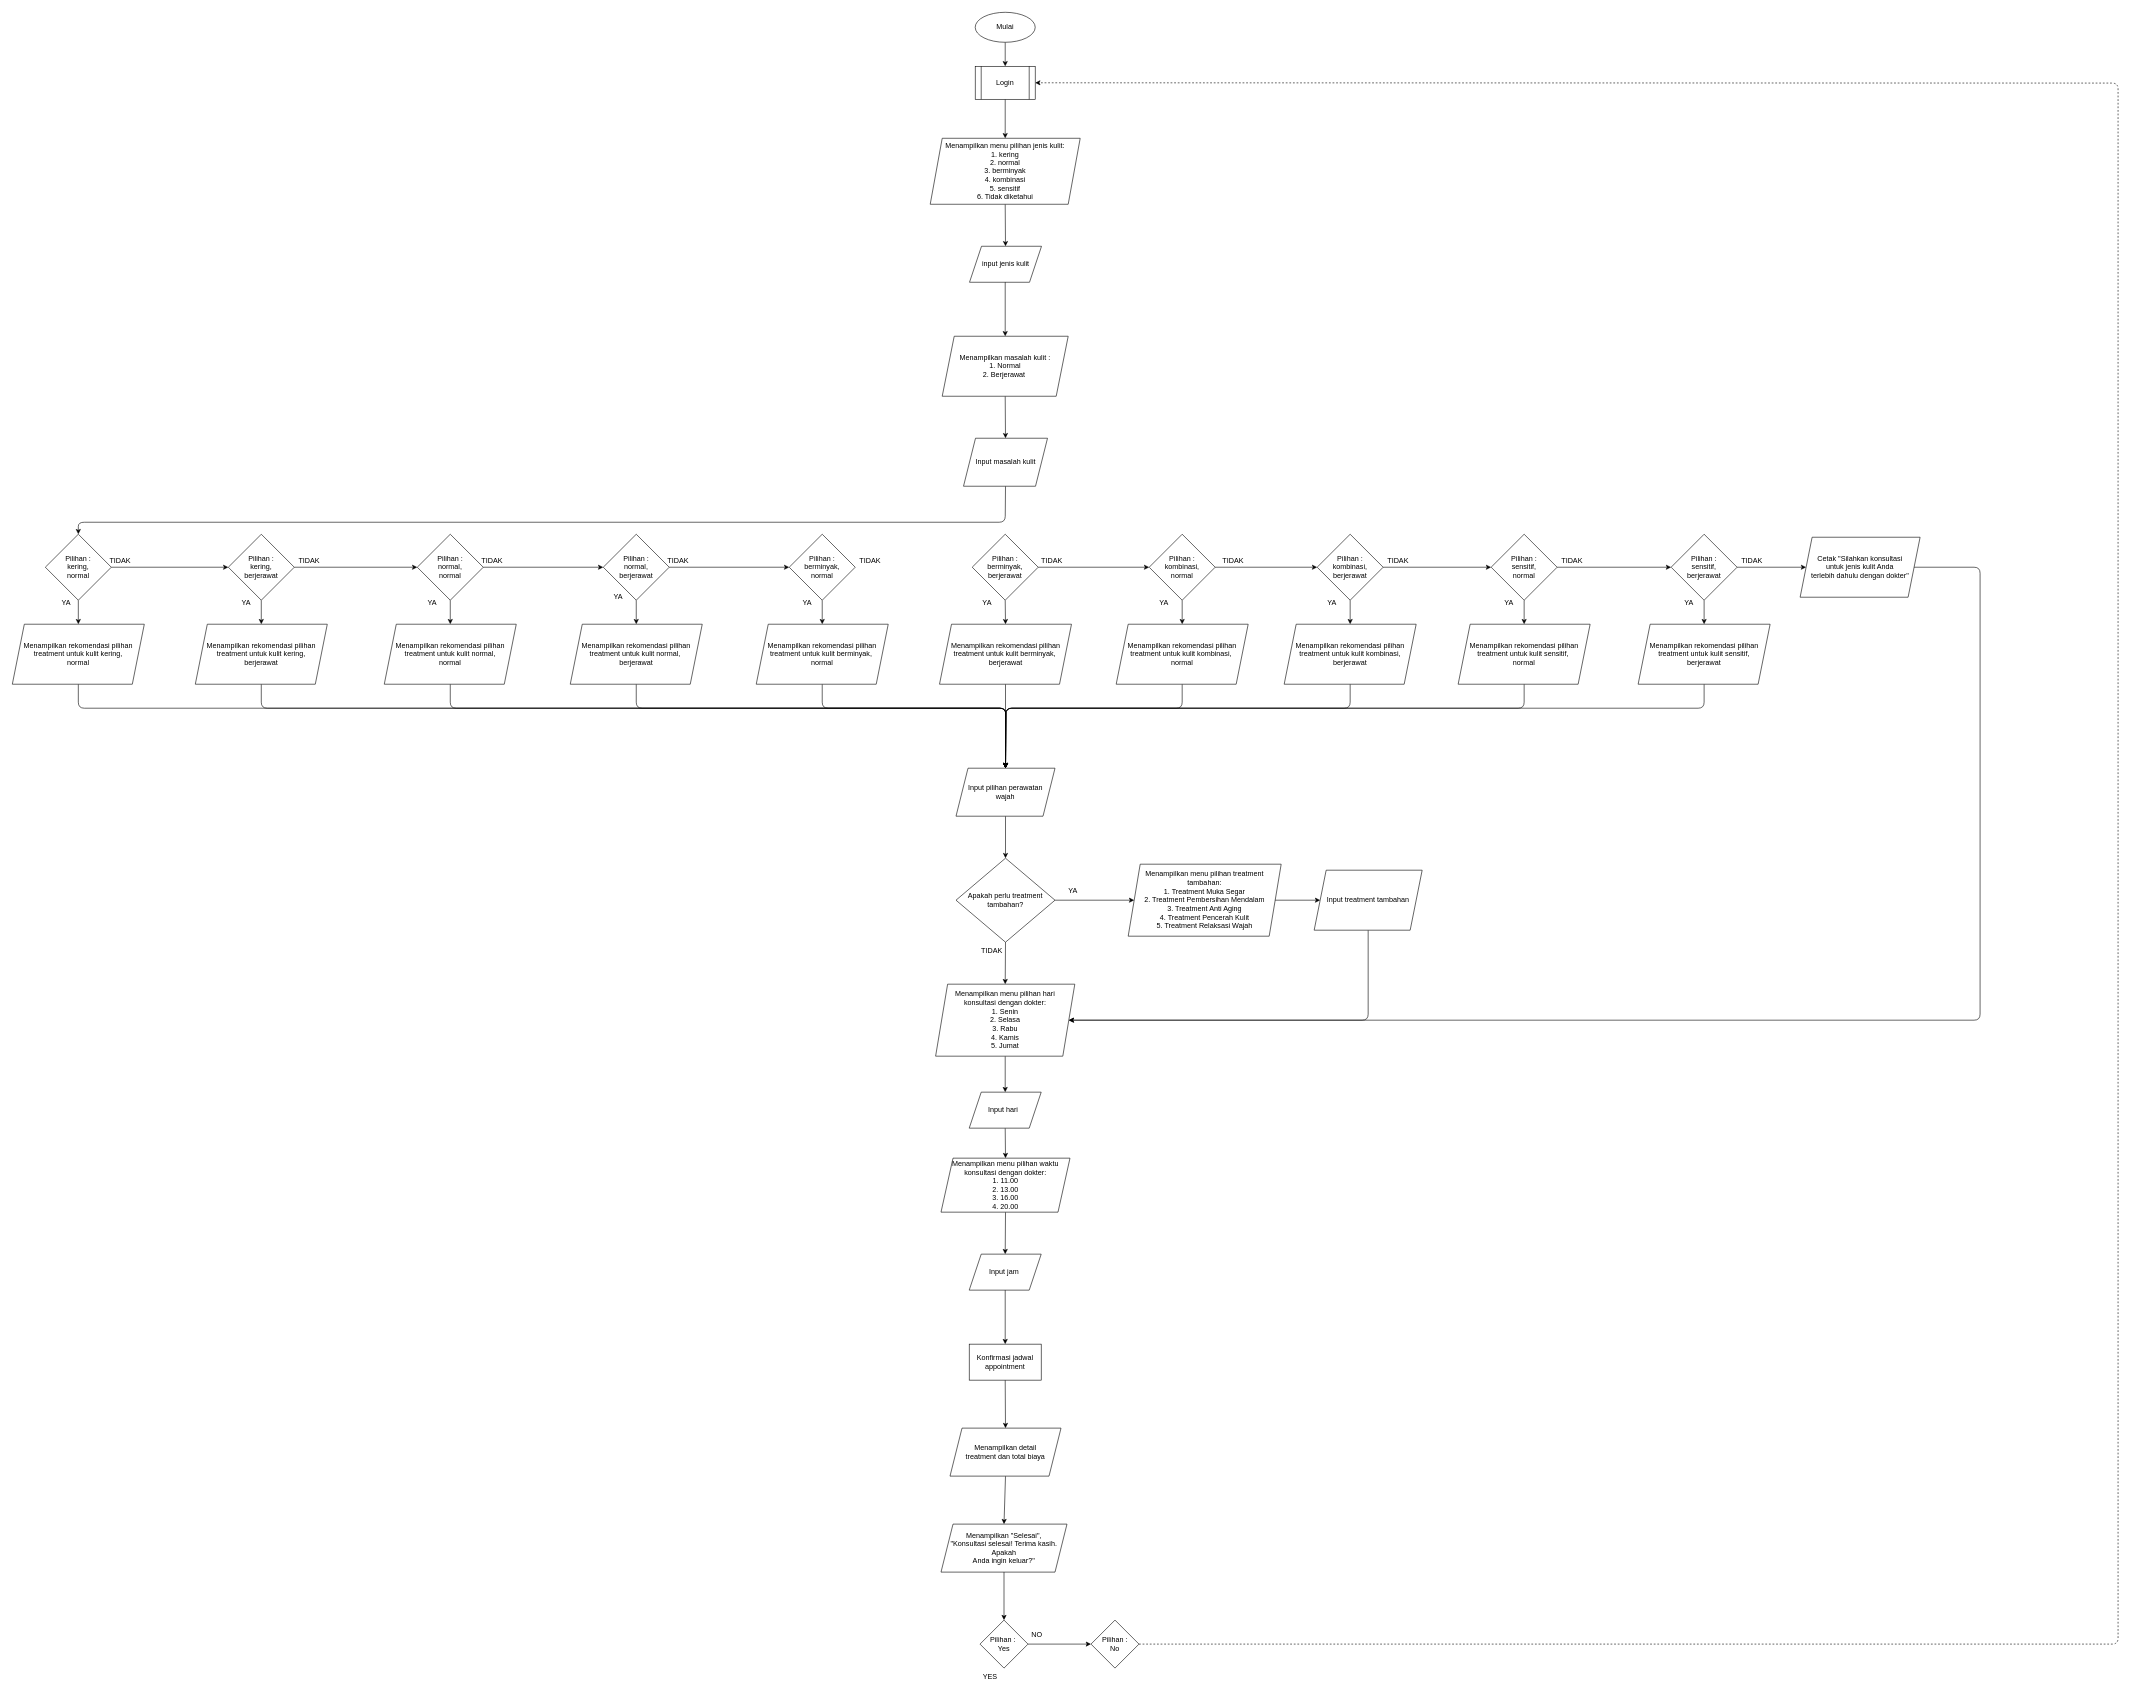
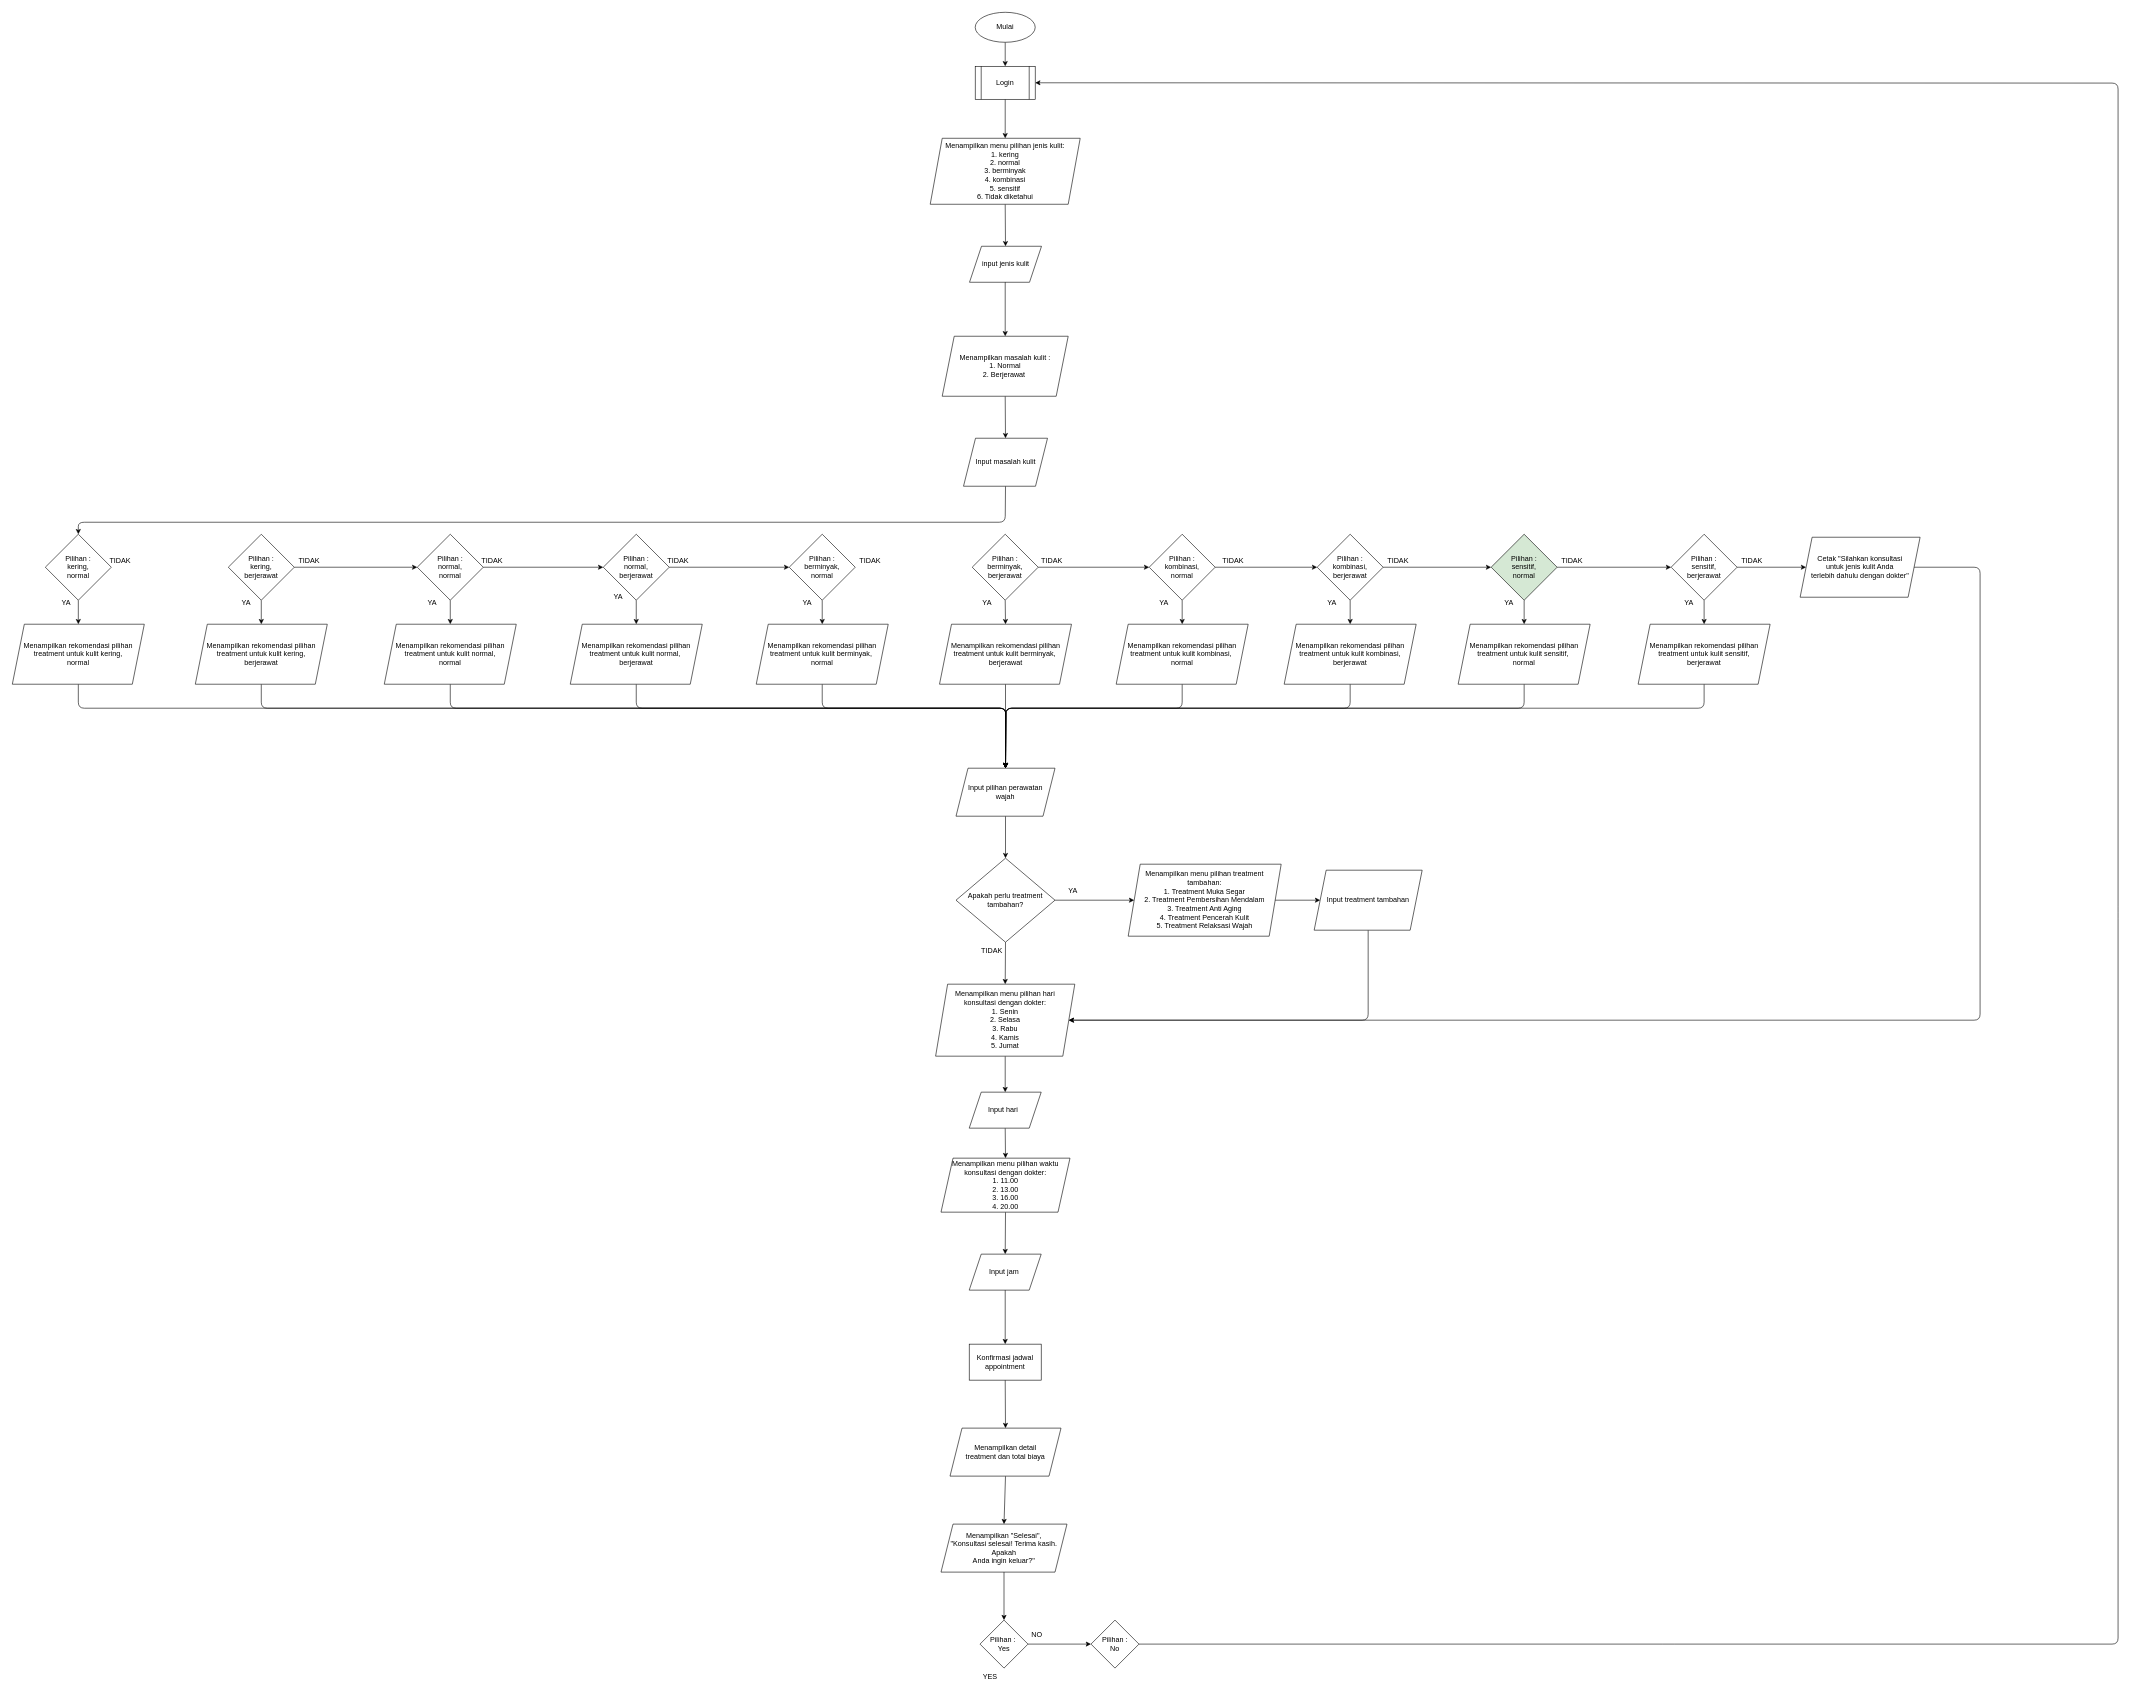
(222, 567) -> none
(1524, 567) -> (1524, 567)
(2118, 812) -> (2118, 812)
